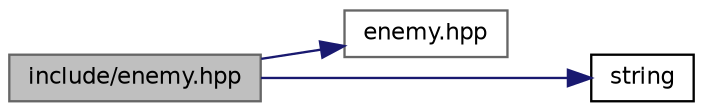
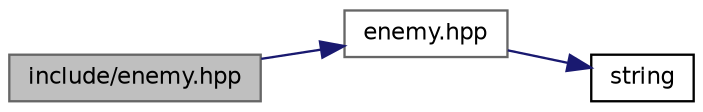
(414, 78) -> (538, 57)
